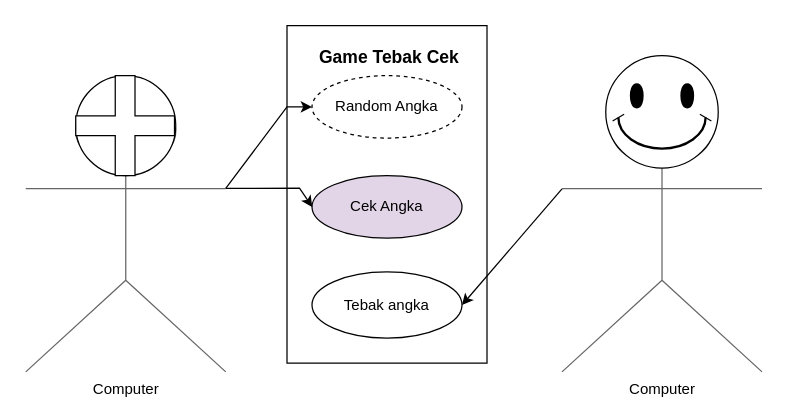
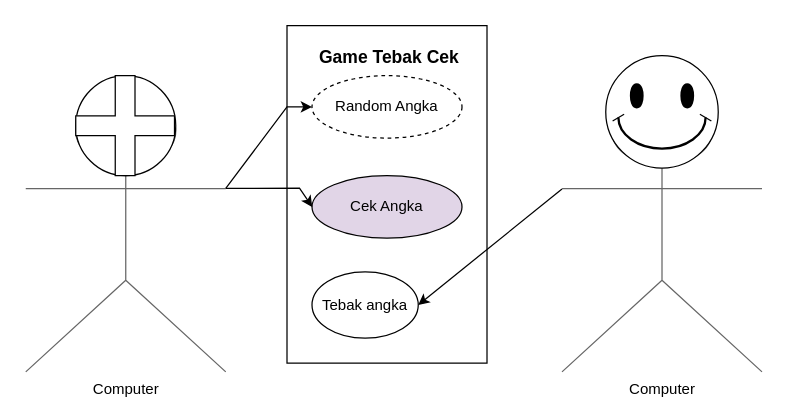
(387, 305) -> (365, 305)
